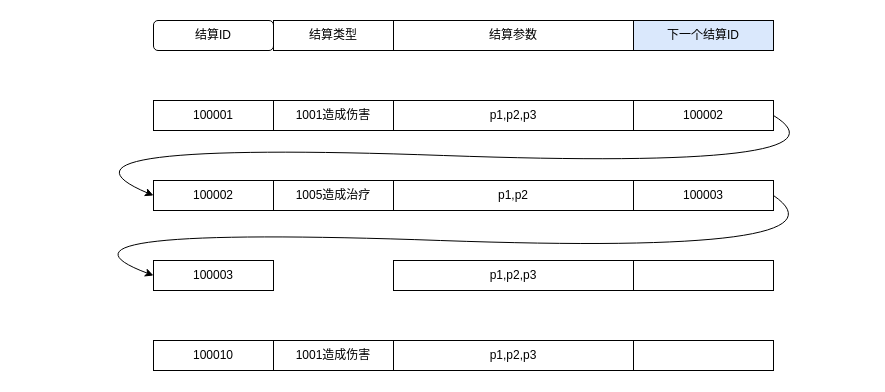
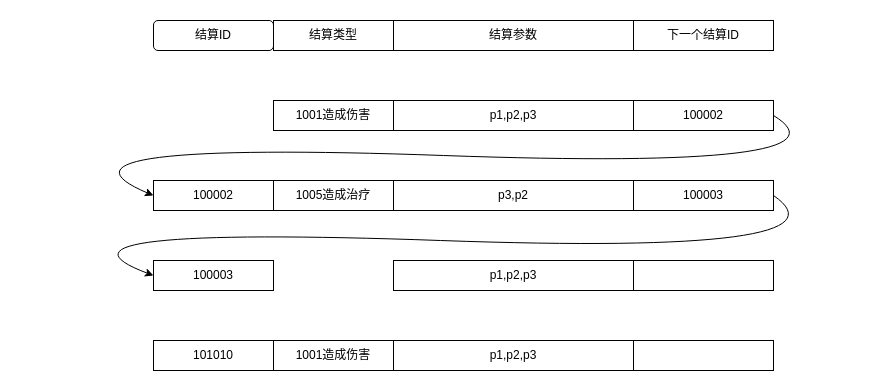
(704, 36) -> (704, 36)
(214, 116) -> none
(514, 196) -> (514, 196)
(214, 356) -> (214, 356)
